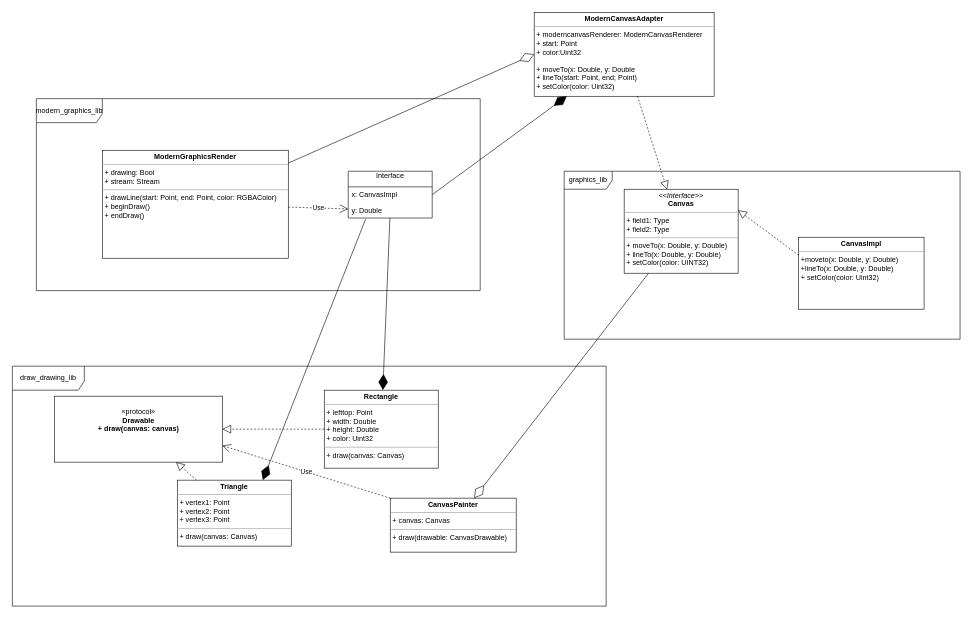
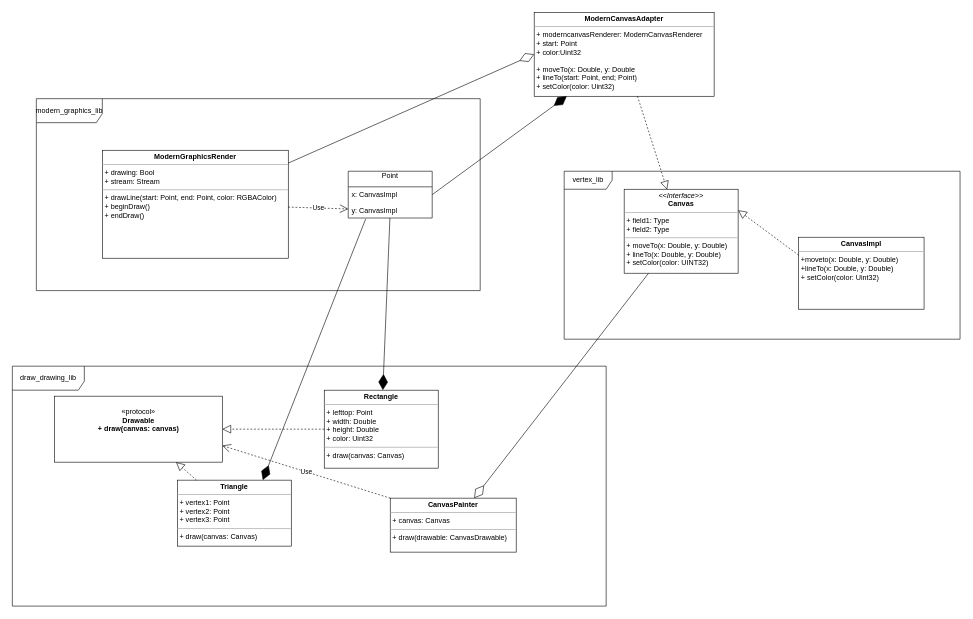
(390, 175) -> (390, 175)
(588, 180) -> (588, 180)
(367, 211) -> (375, 211)
